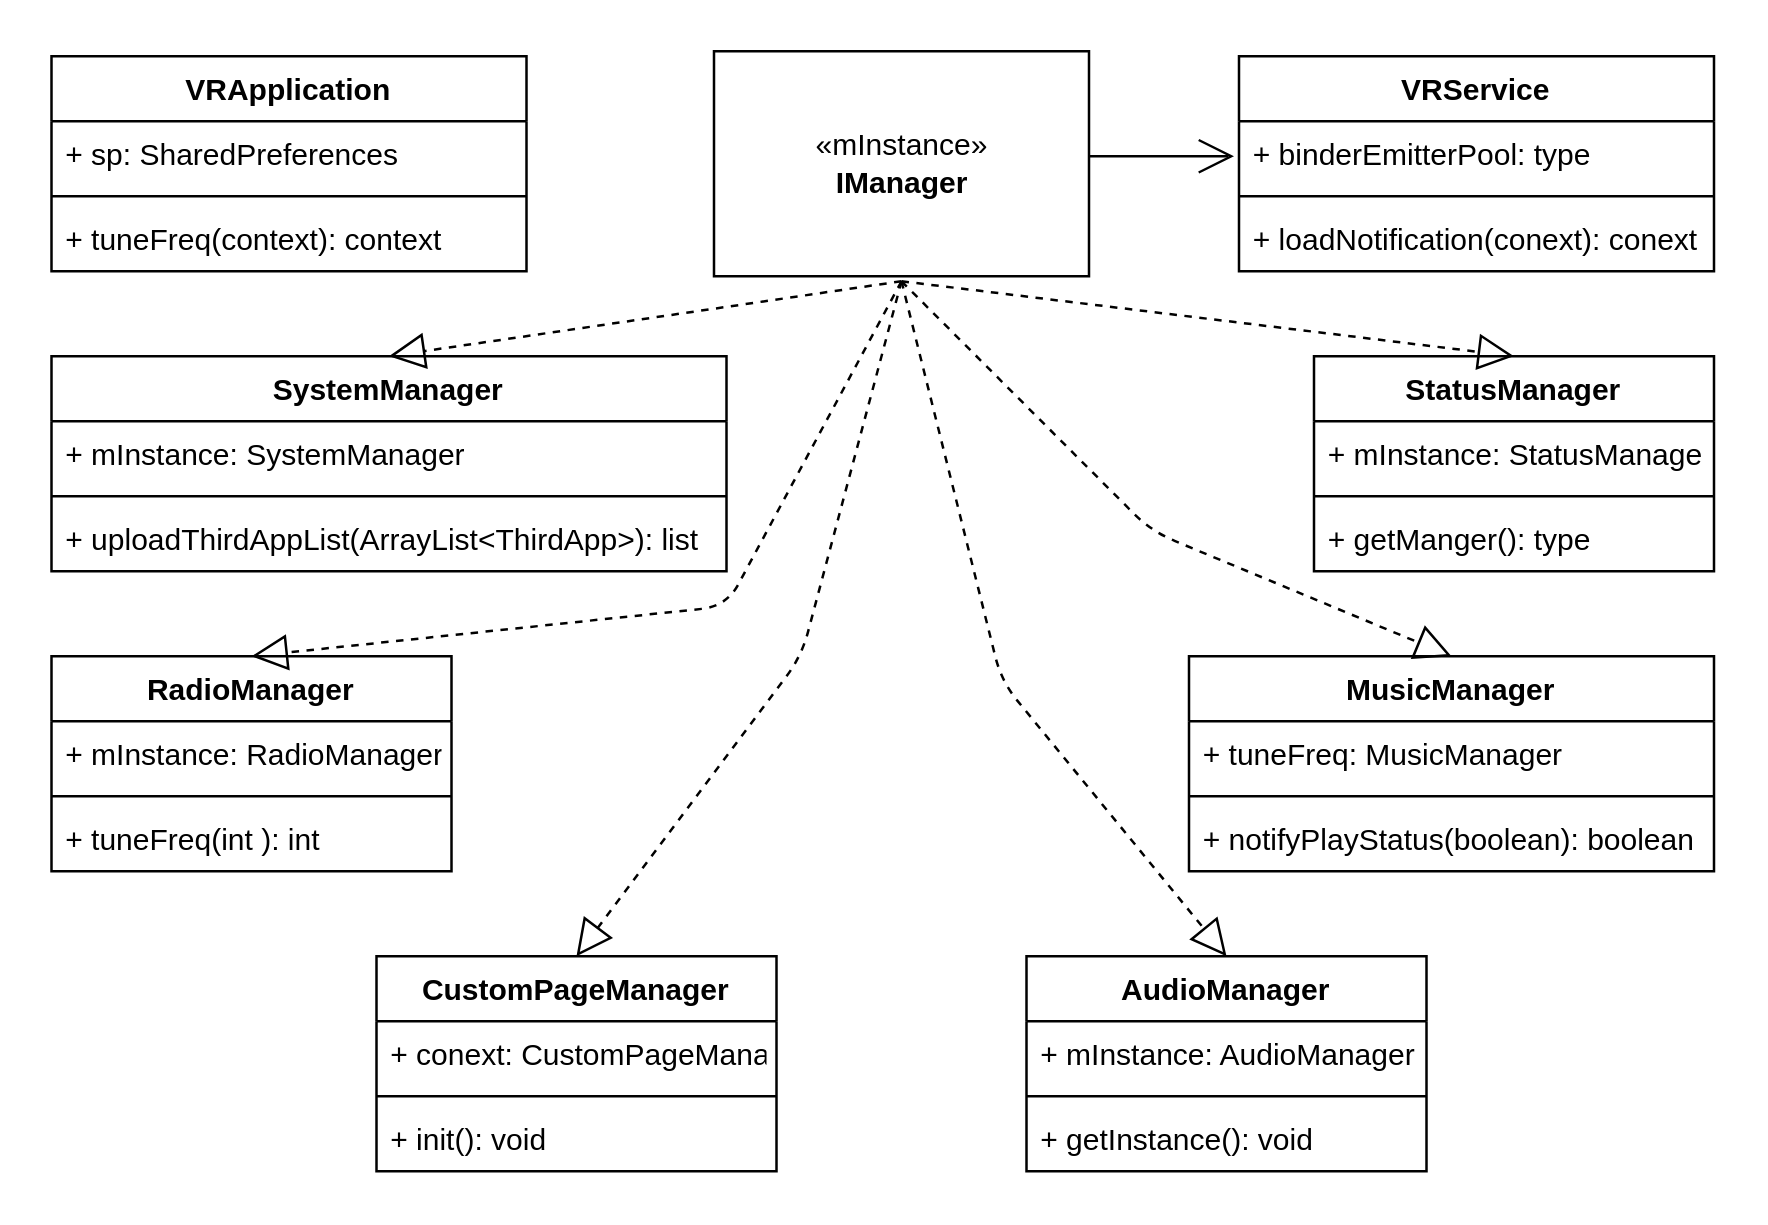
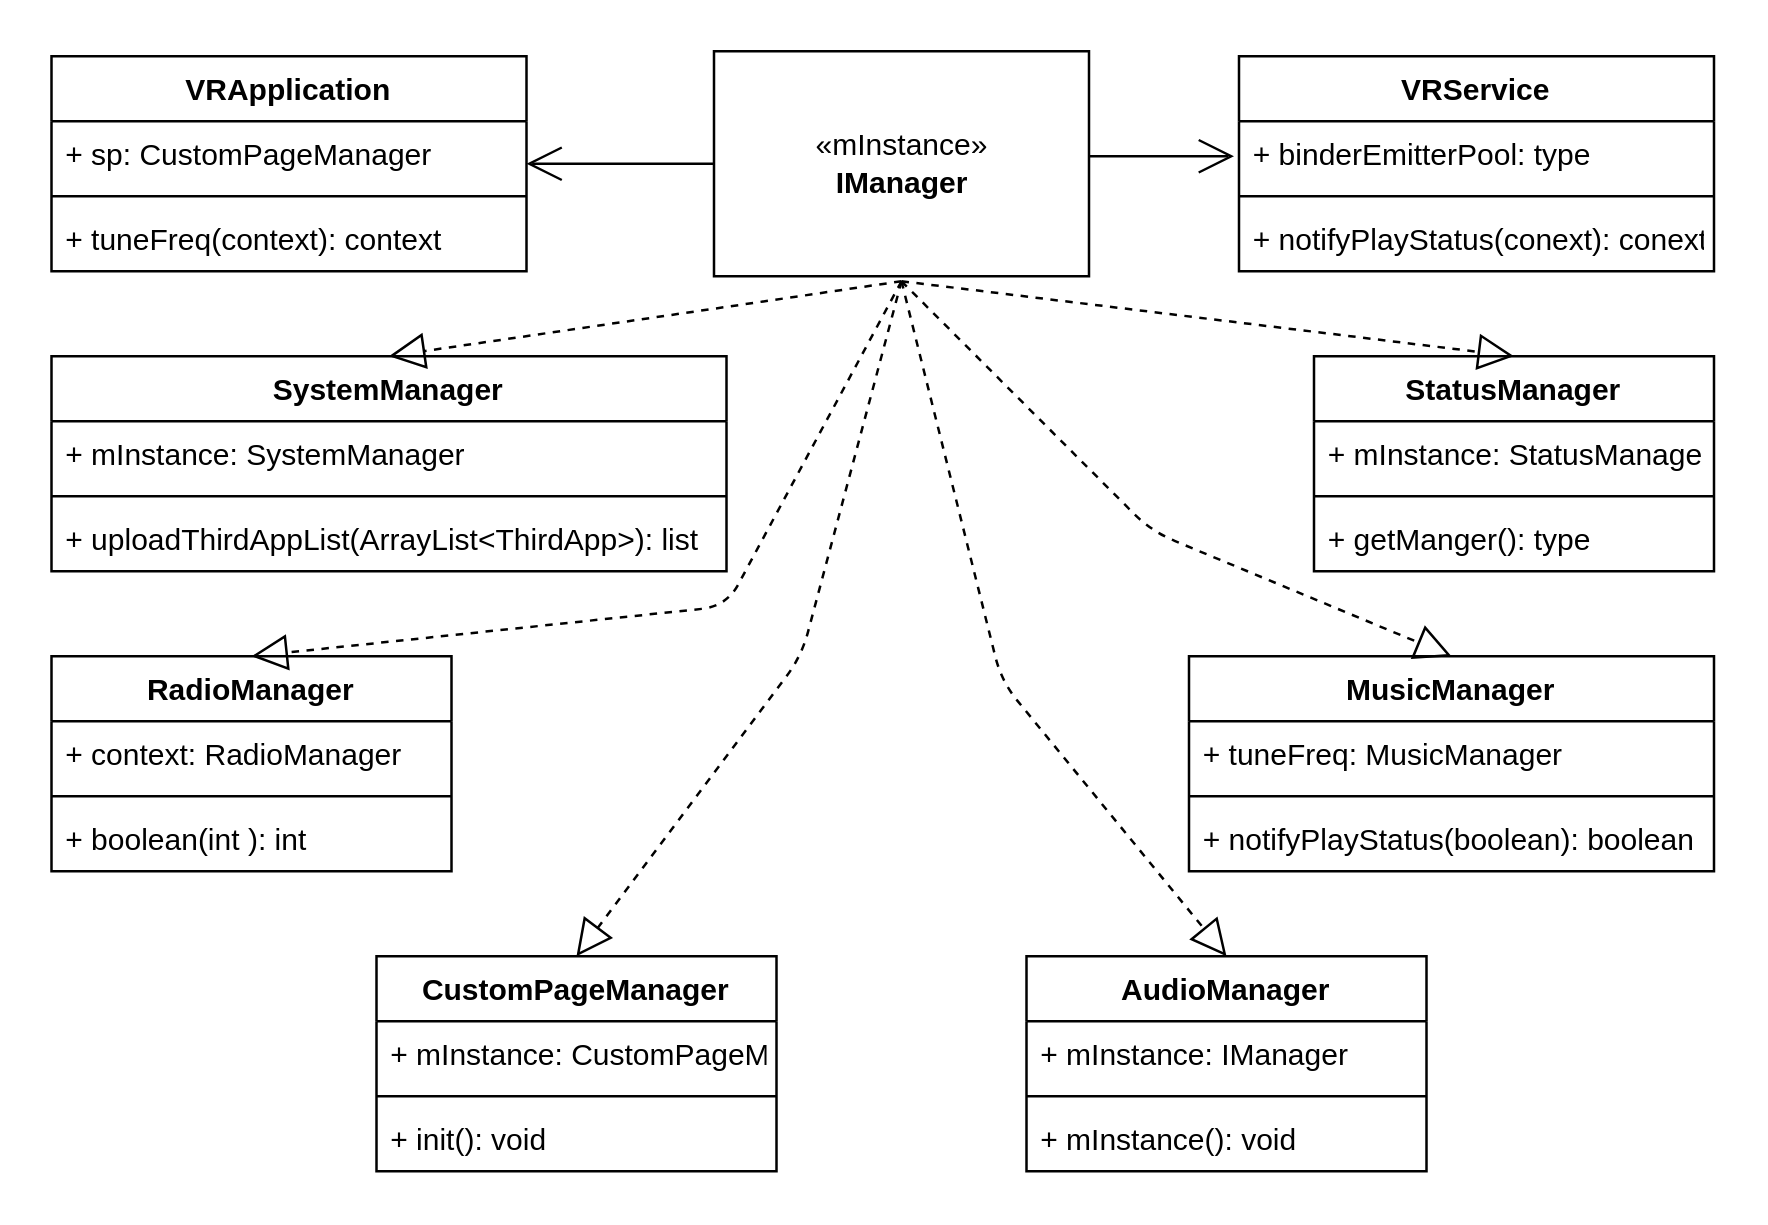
(247, 155) -> (247, 155)
none -> (623, 164)
(1511, 240) -> (1519, 240)
(259, 755) -> (243, 755)
(218, 840) -> (206, 840)
(605, 1055) -> (630, 1055)
(1234, 1055) -> (1205, 1055)
(1201, 1140) -> (1184, 1140)
